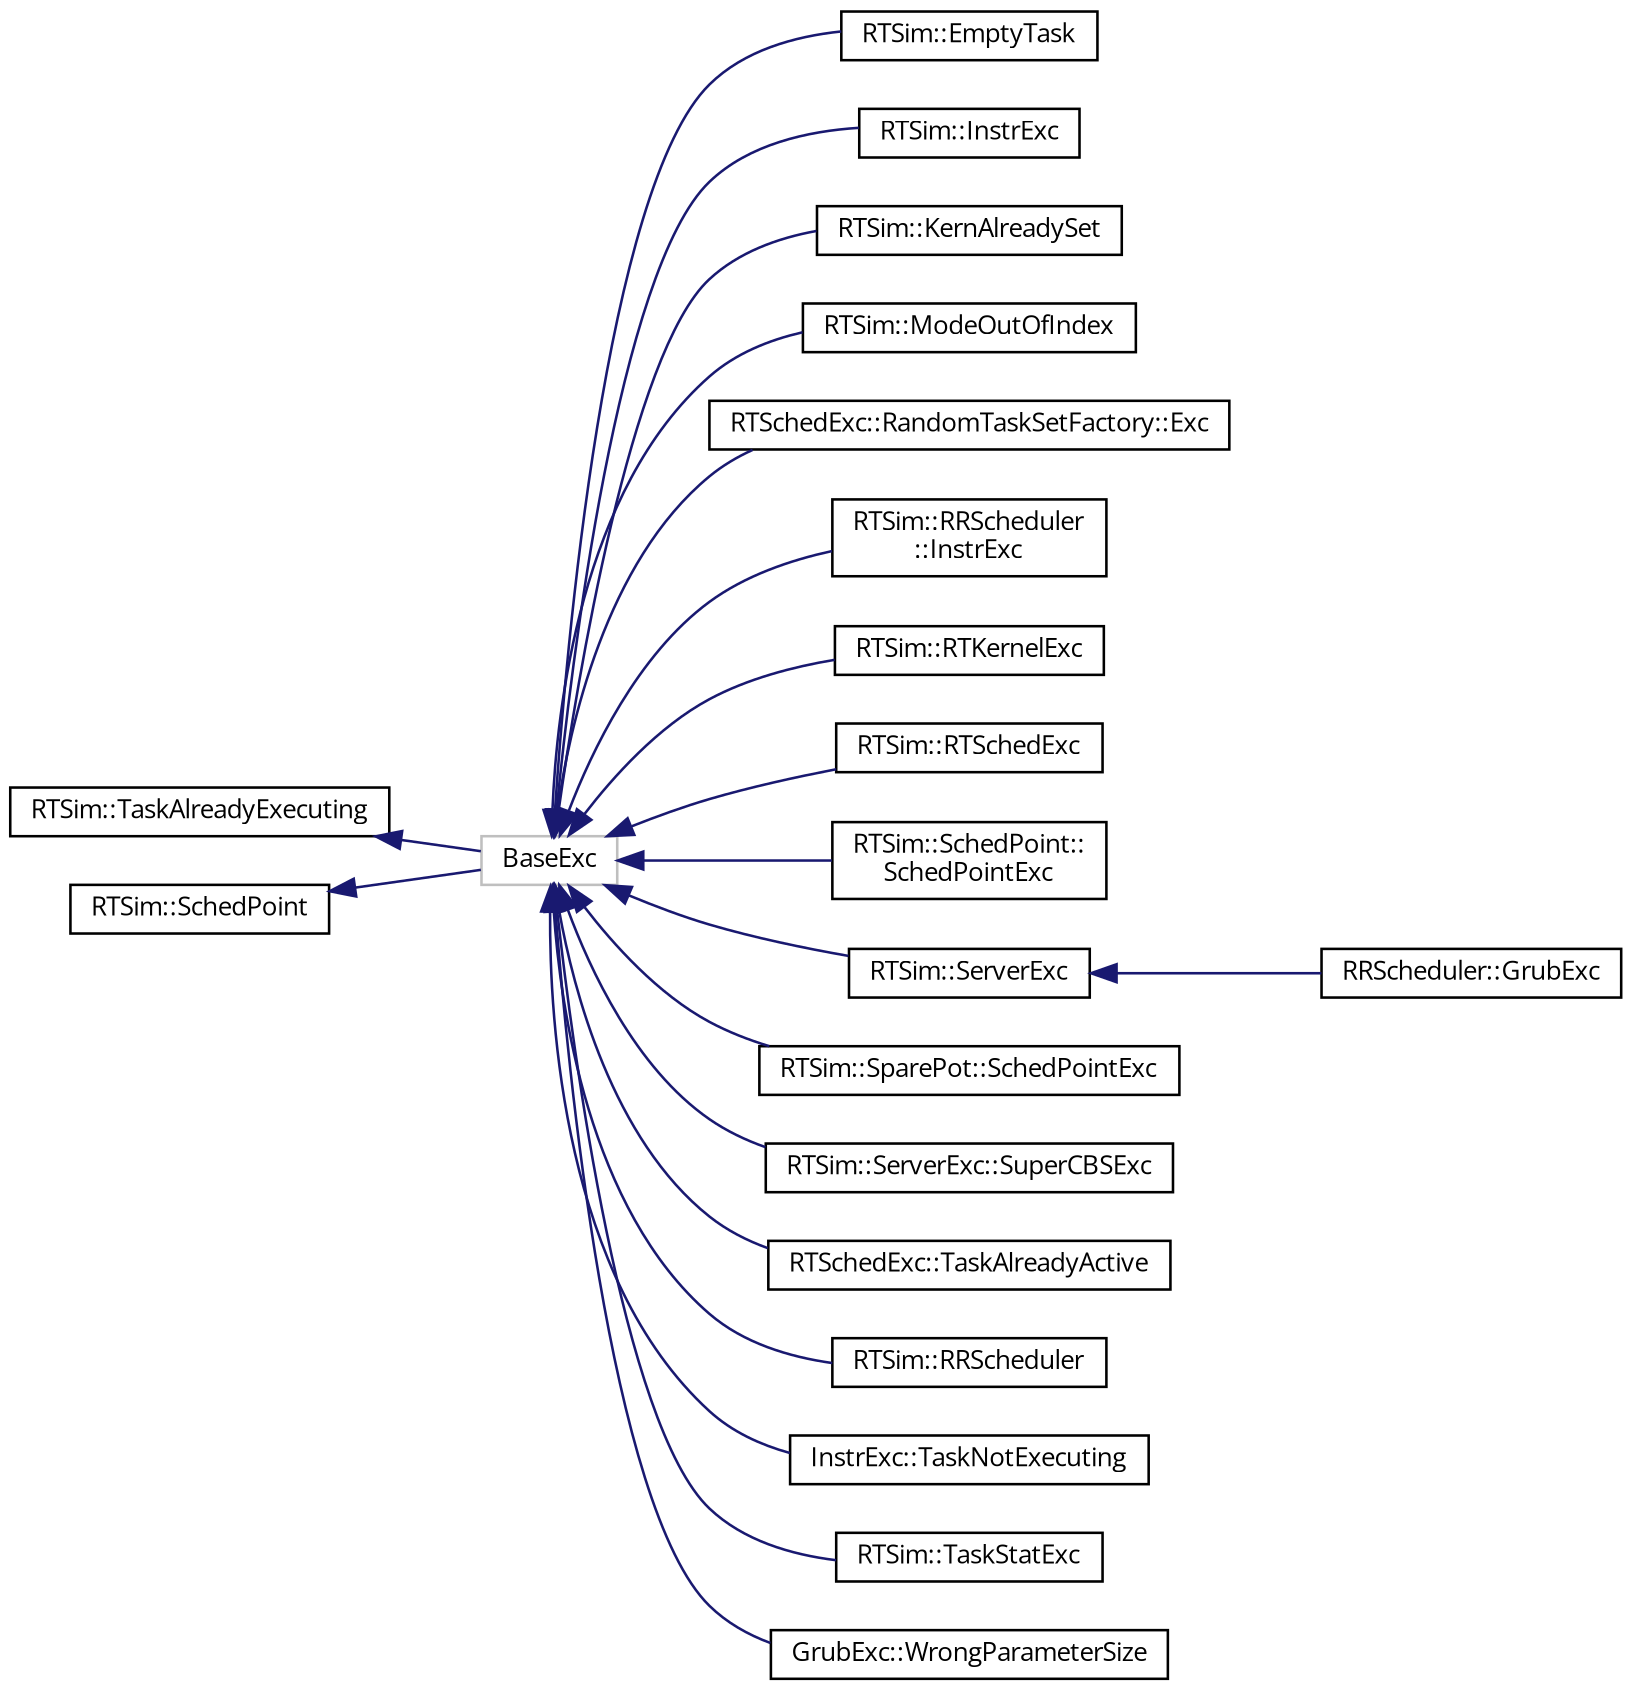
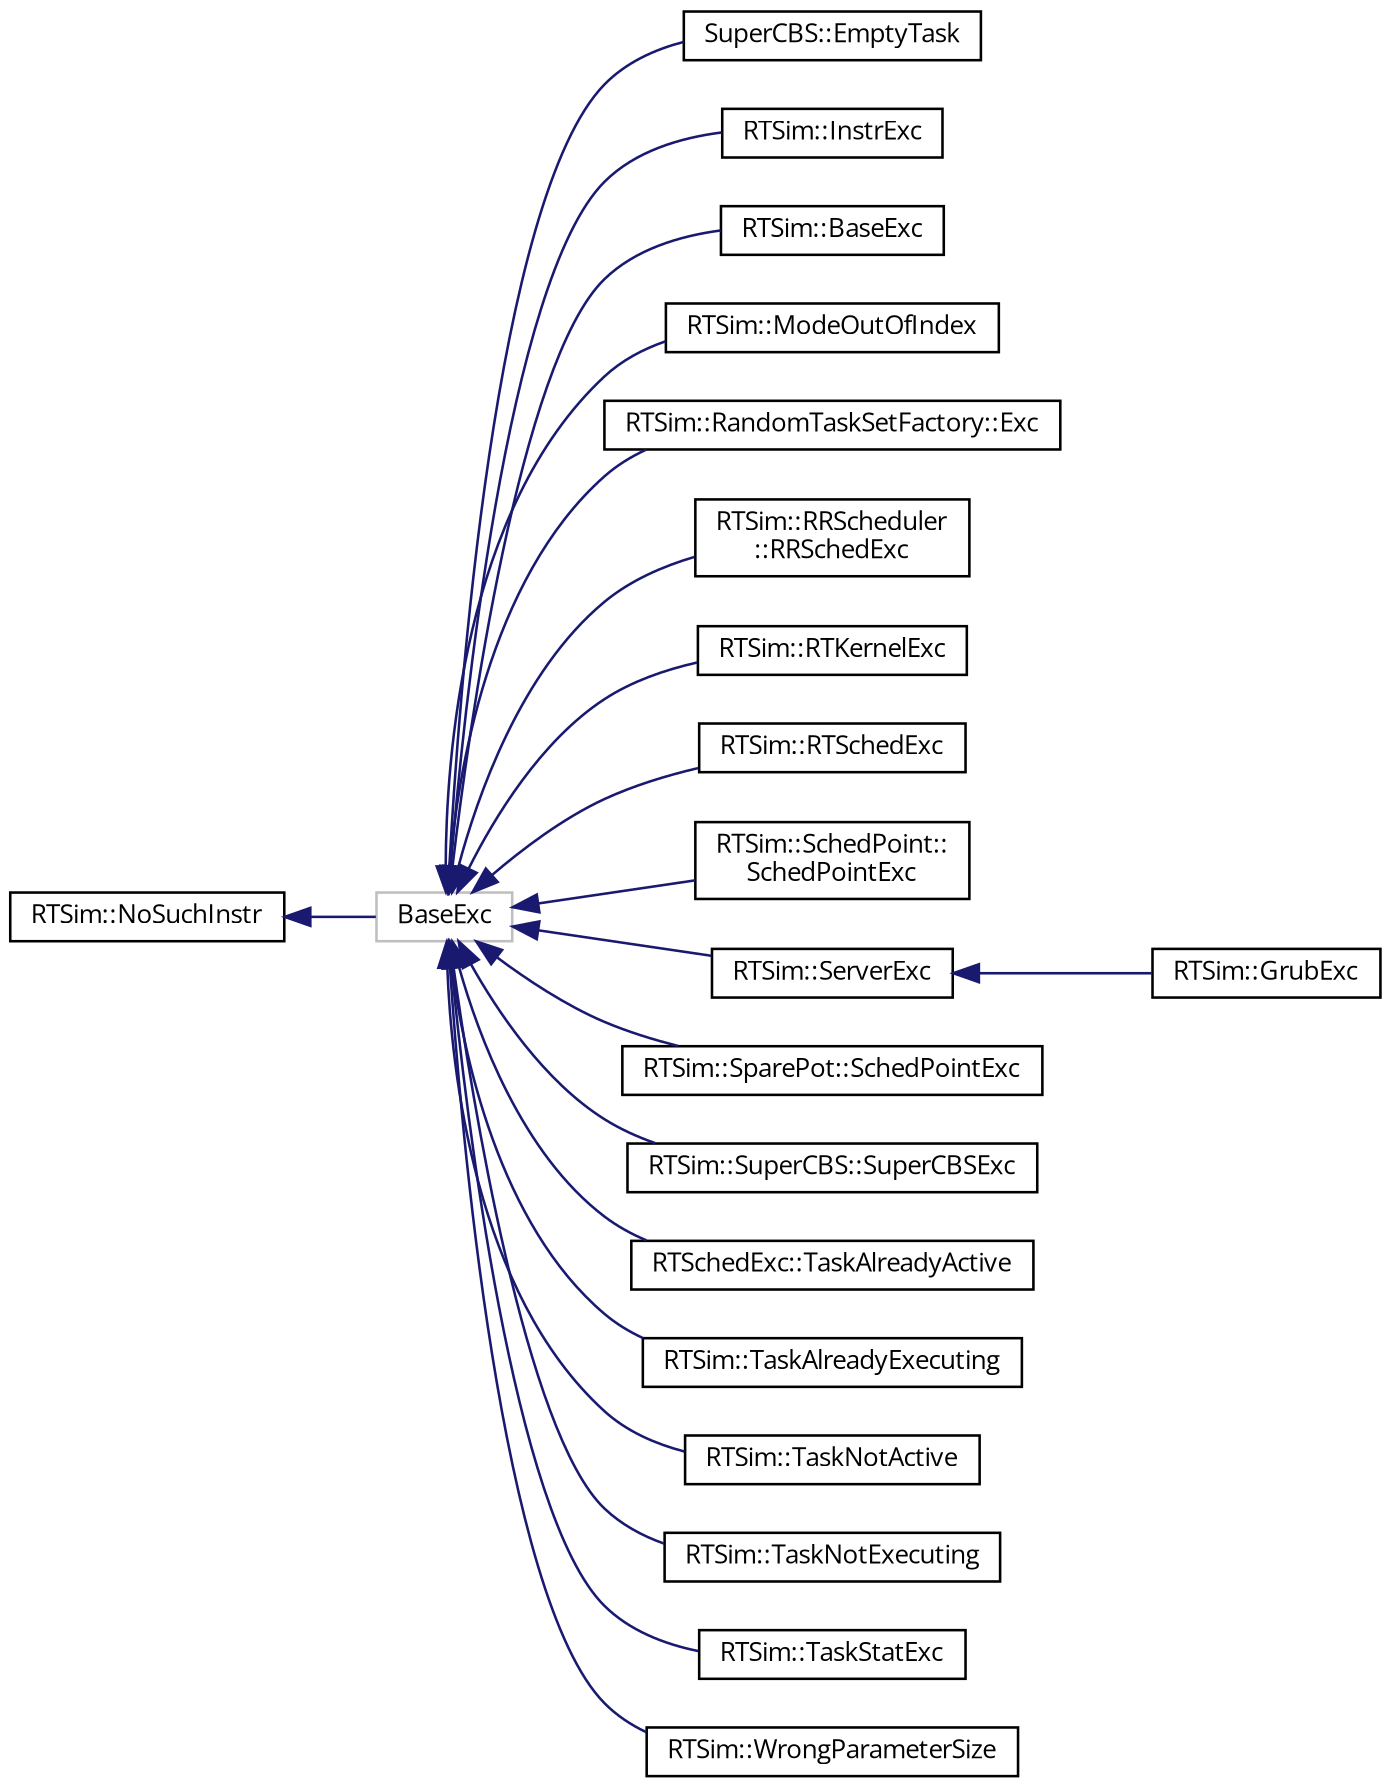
(969, 36) -> (832, 36)
(969, 231) -> (832, 231)
(969, 425) -> (832, 425)
(969, 538) -> (832, 538)
(441, 846) -> (508, 1176)
(200, 909) -> (147, 917)
(1471, 973) -> (1266, 973)
(969, 1168) -> (832, 1168)
(969, 1363) -> (832, 1460)
(969, 1460) -> (832, 1557)
(969, 1654) -> (832, 1752)
